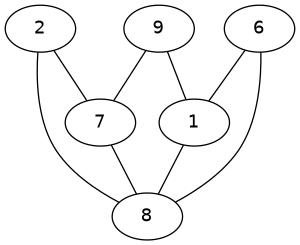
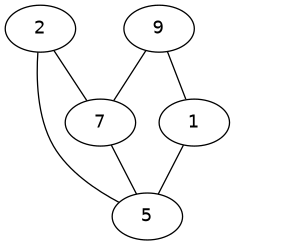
(260, 29) -> none
(147, 216) -> (147, 216)
